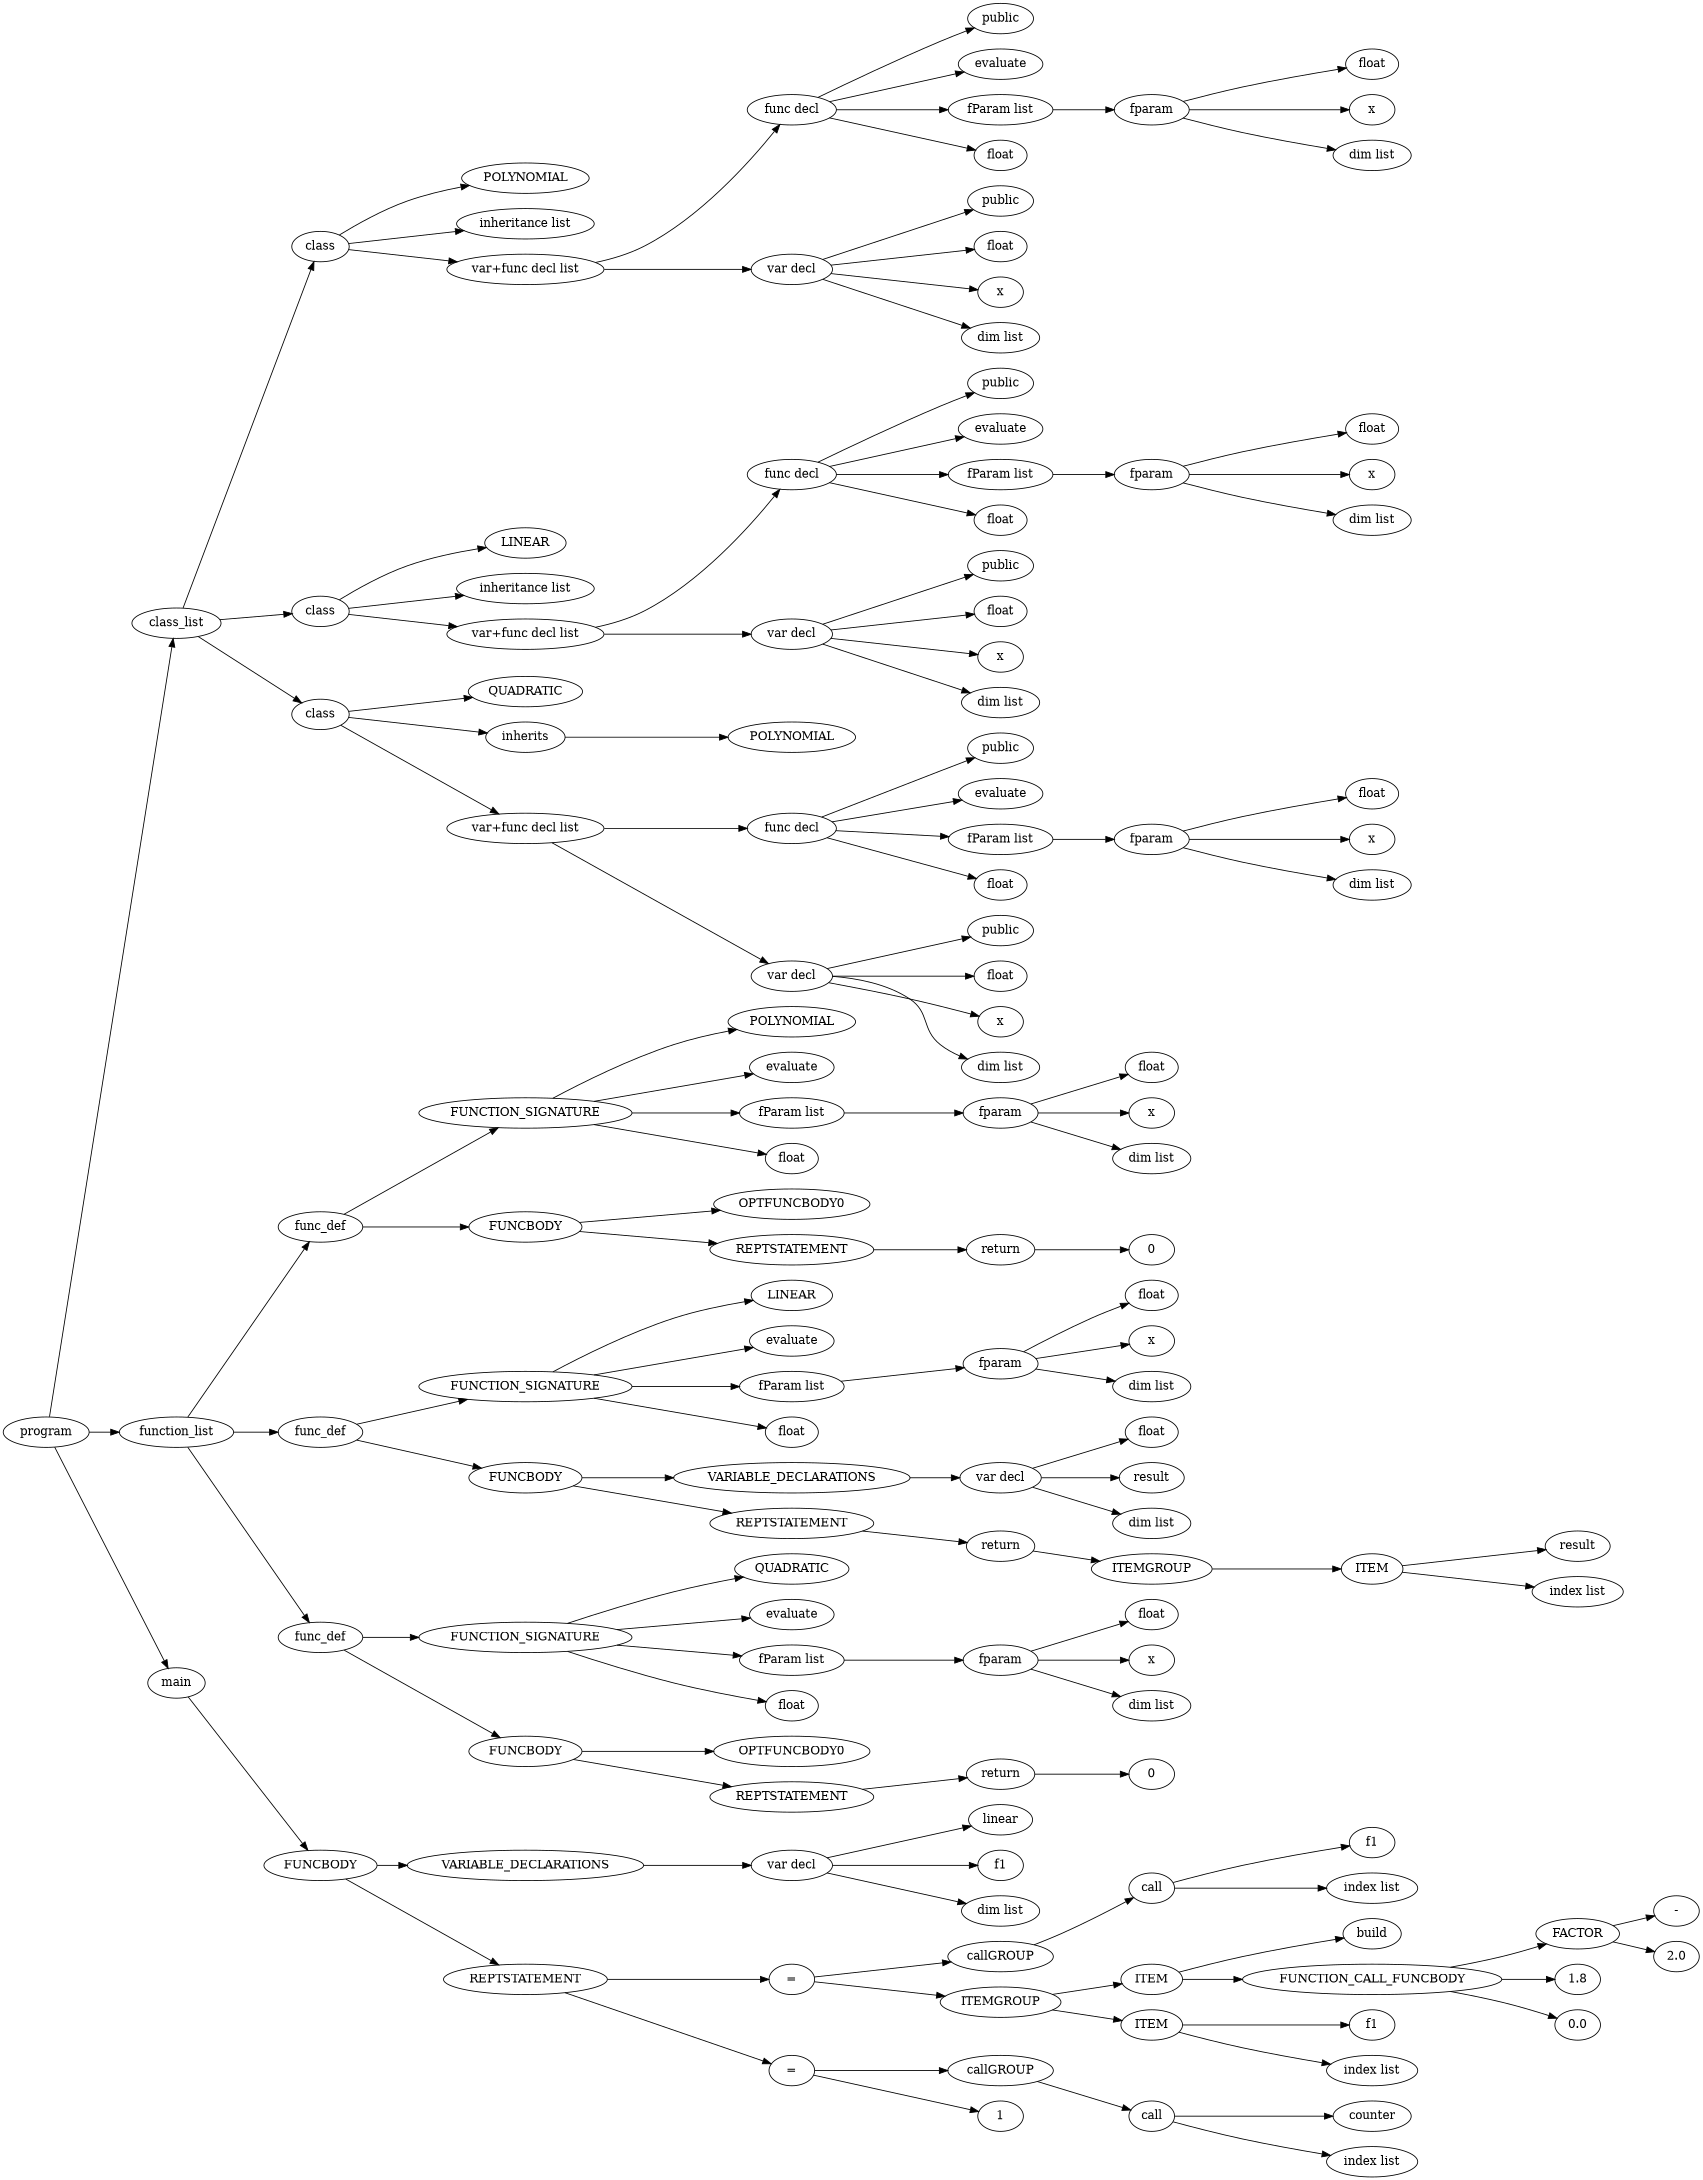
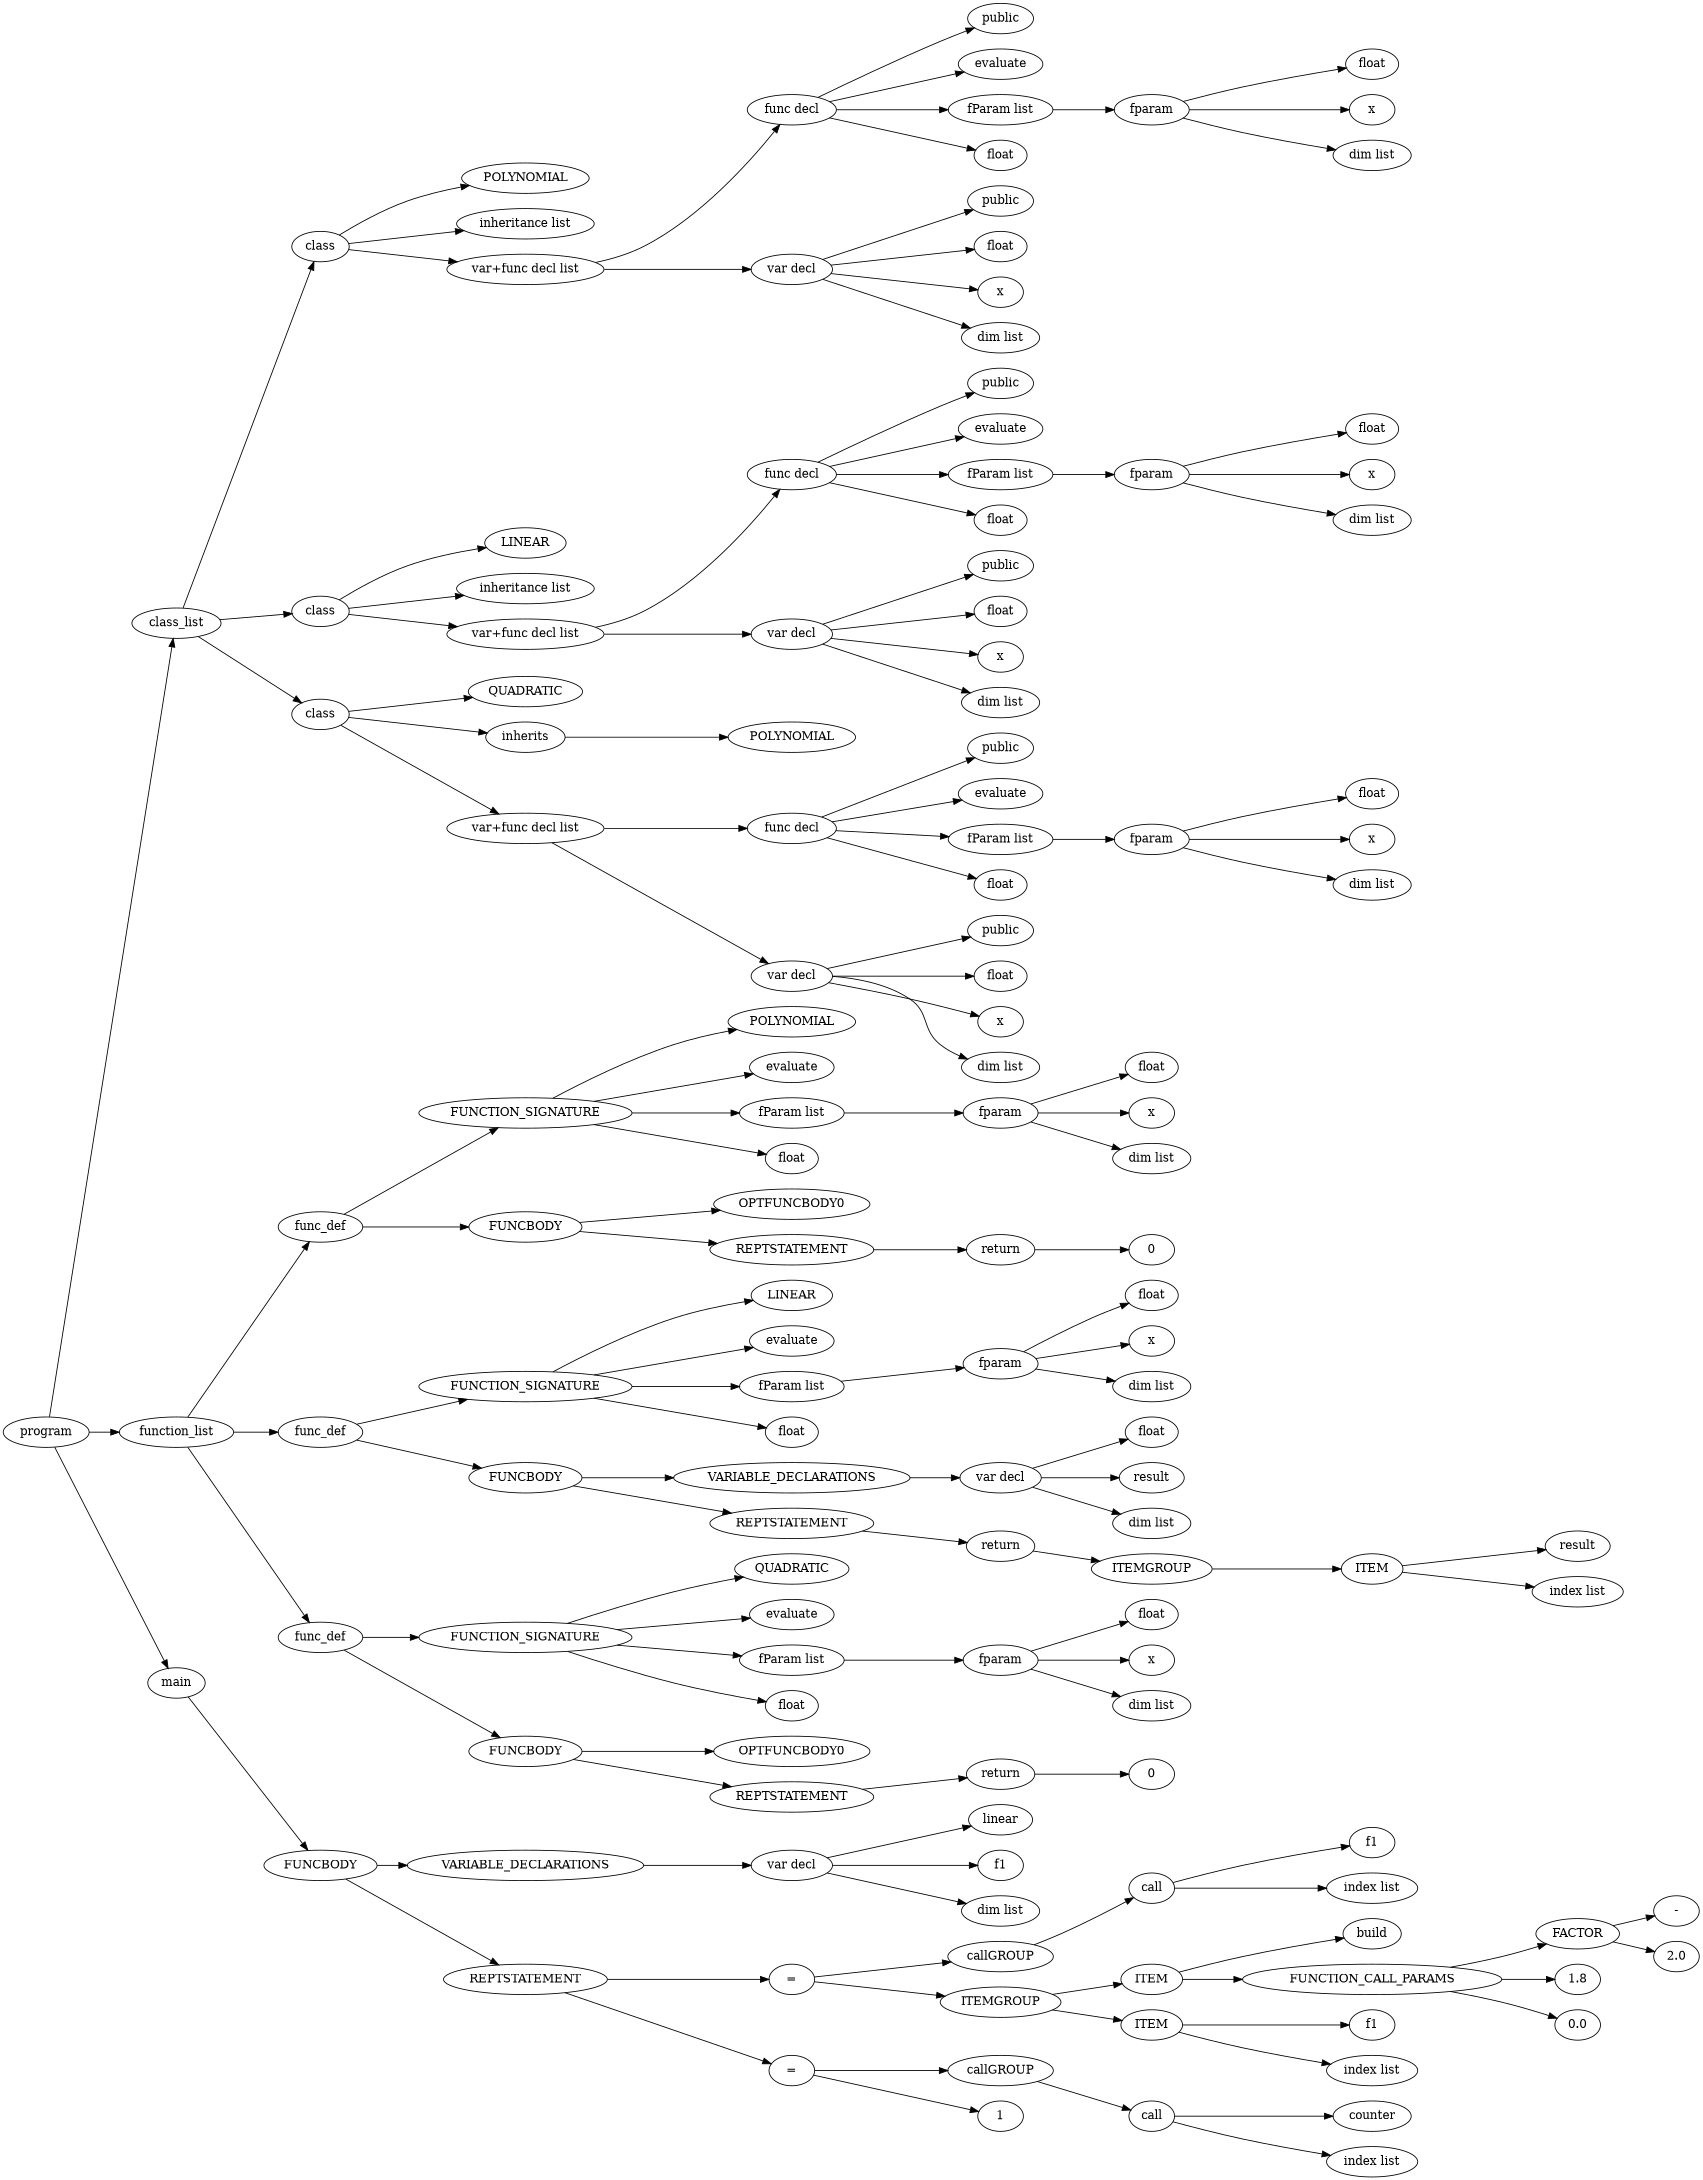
(1372, 1979) -> (1372, 1979)
